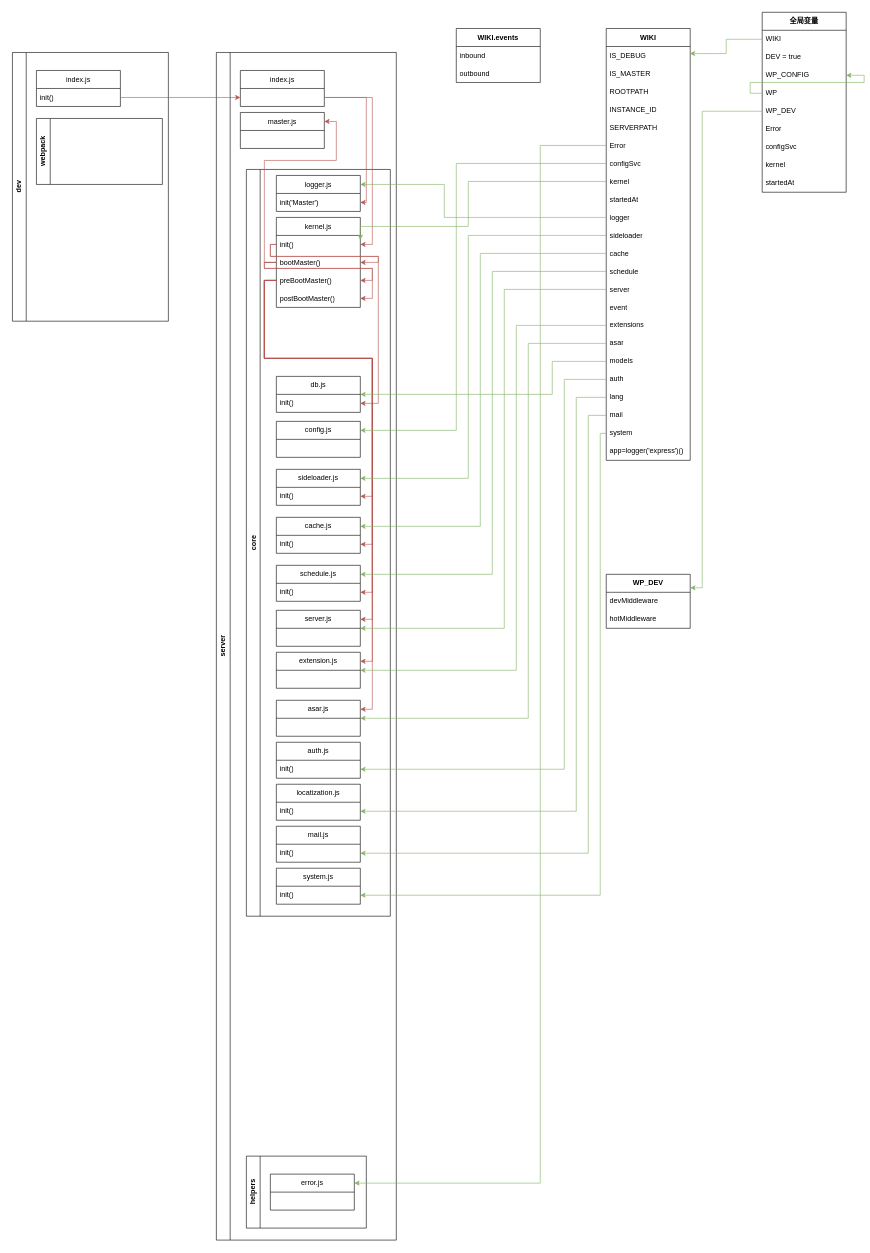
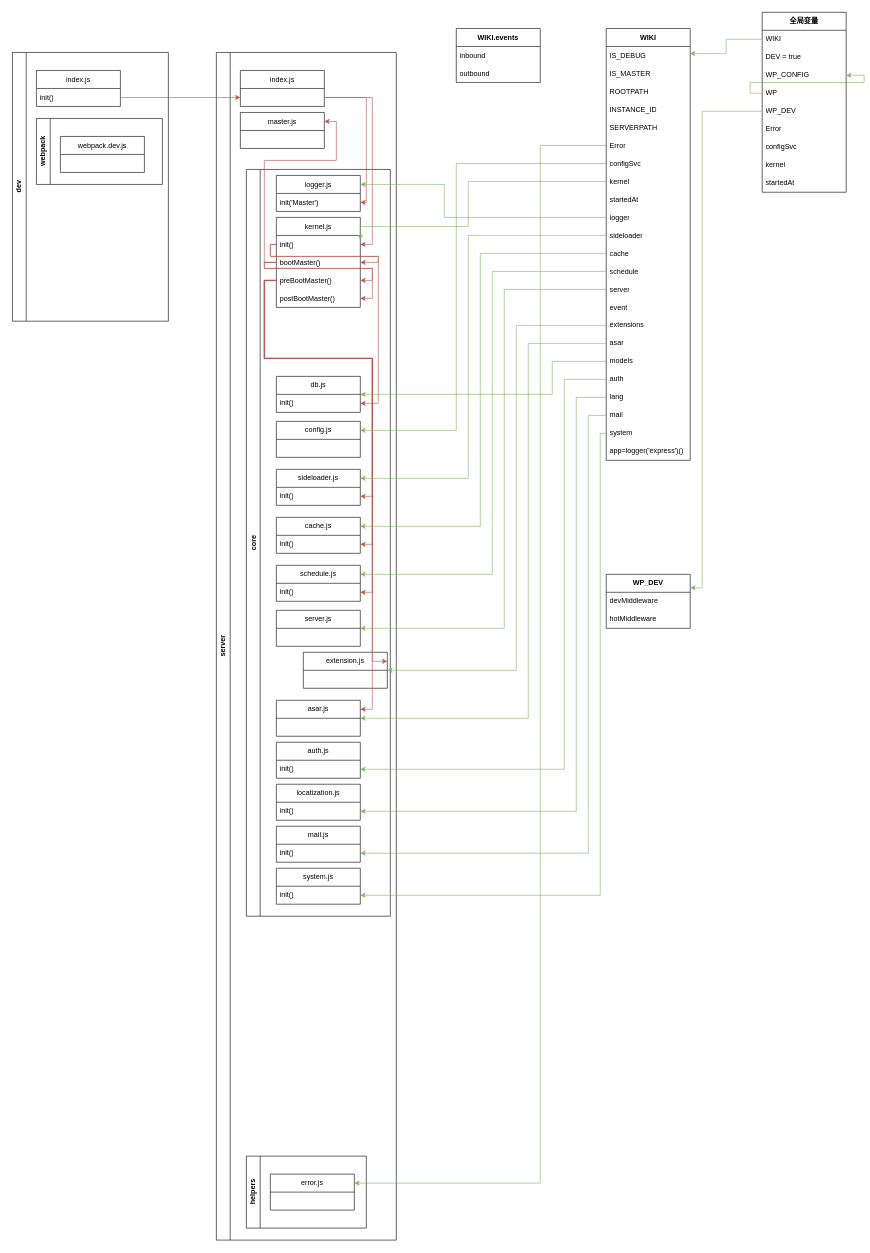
none -> (102, 155)
(365, 620) -> none
(318, 671) -> (345, 671)
